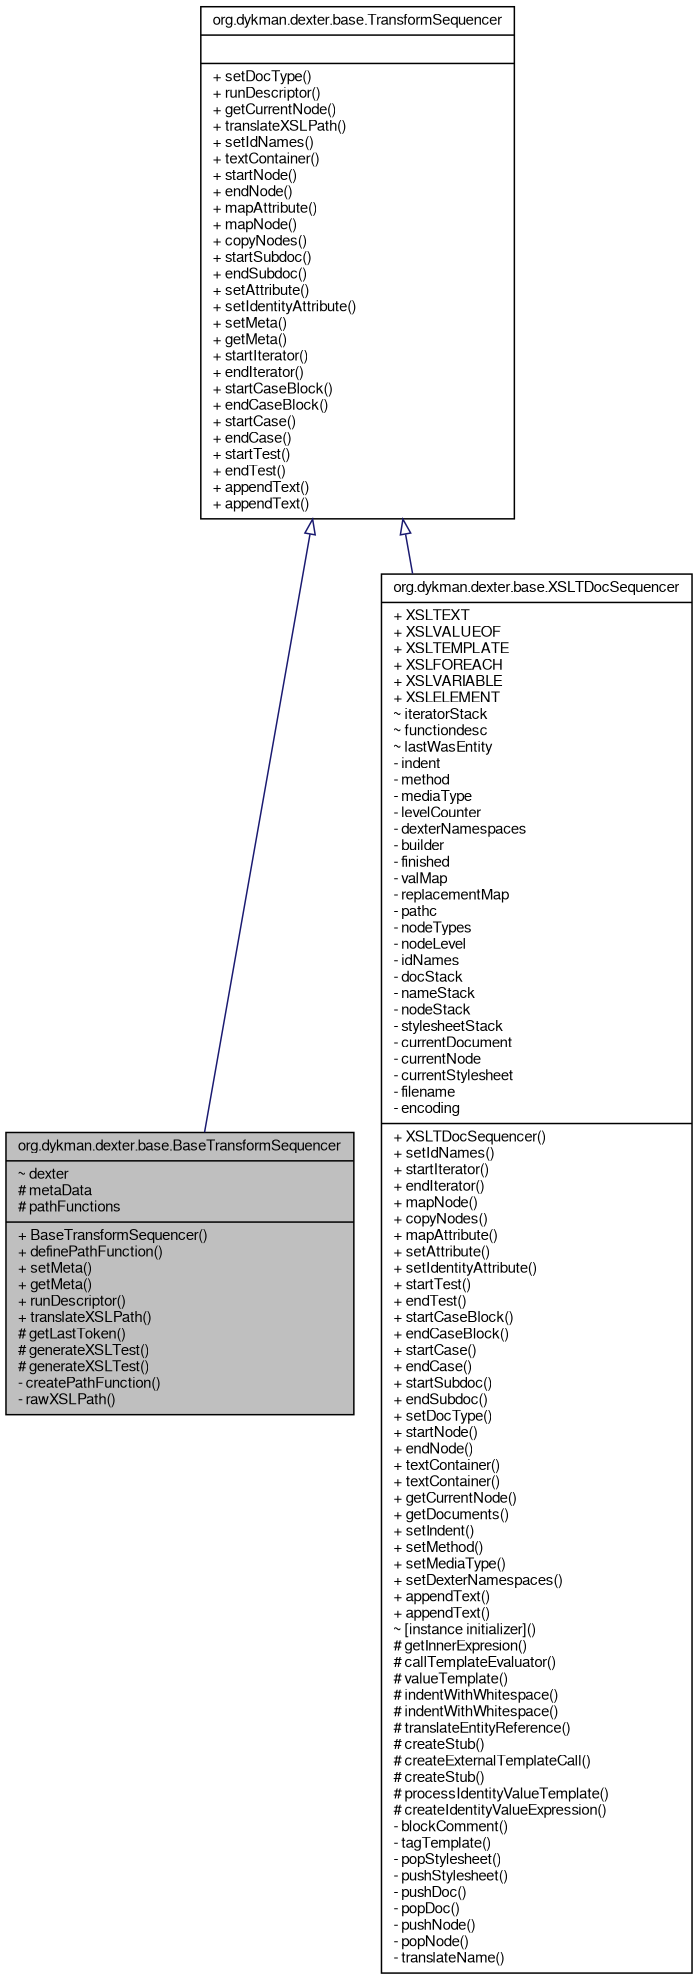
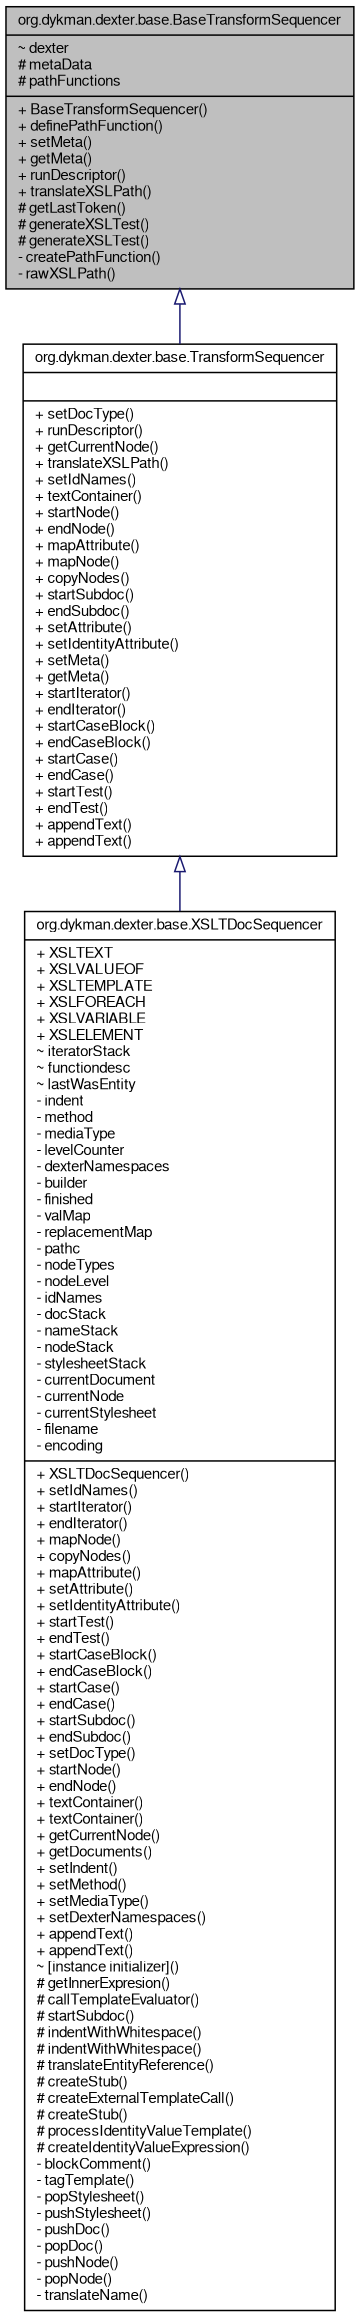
(257, 833) -> (180, 324)
(451, 1679) -> (86, 2016)
